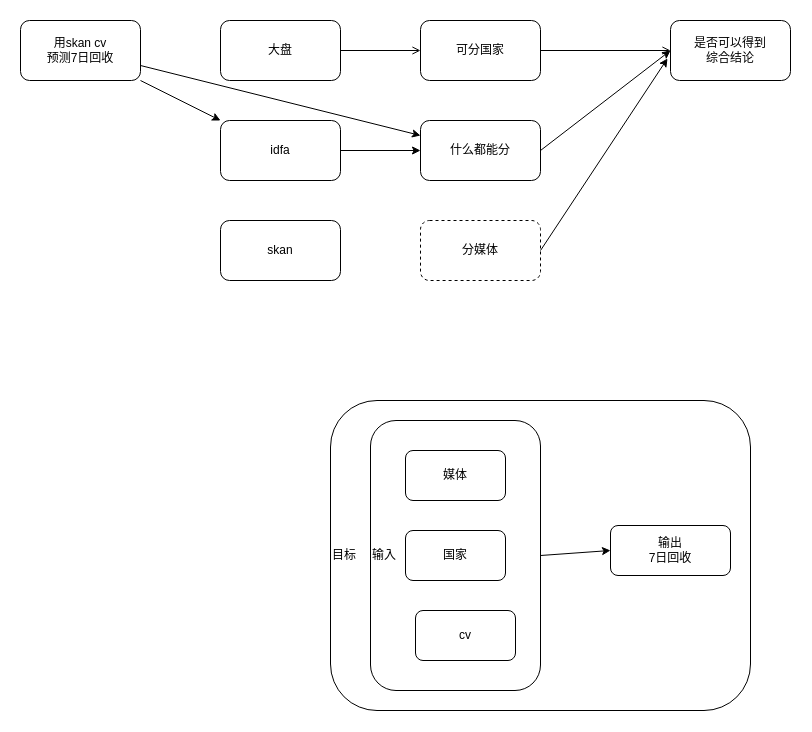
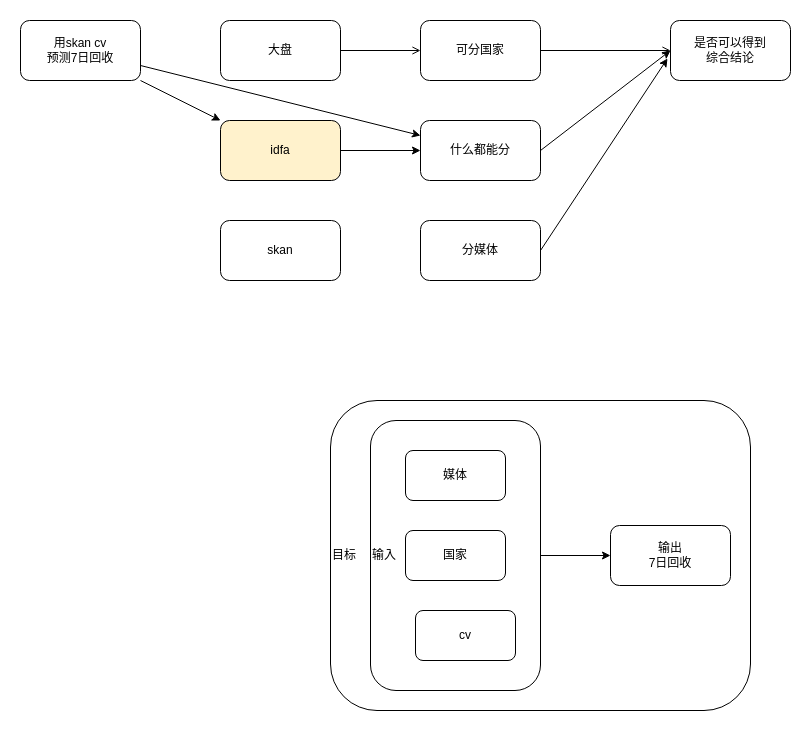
(281, 151) -> (281, 151)
(481, 251) -> (481, 251)
(671, 551) -> (671, 556)
